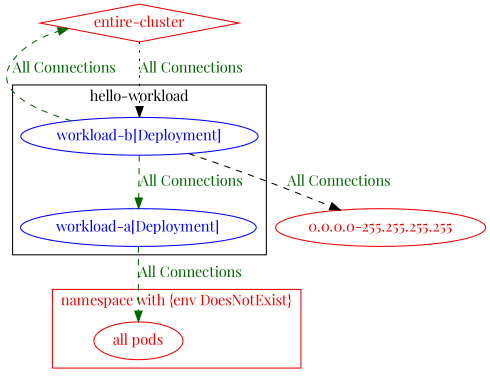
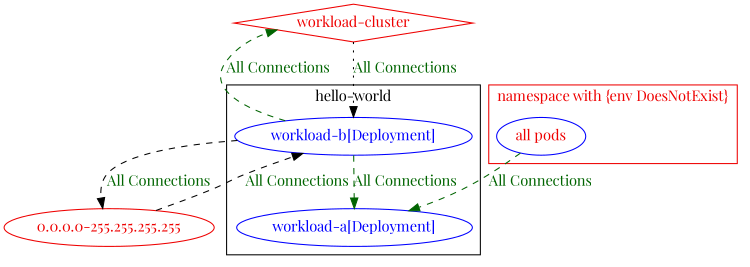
(139, 23) -> (353, 23)
(139, 97) -> (353, 97)
none -> (218, 187)
(138, 279) -> (472, 184)
(138, 341) -> (541, 136)
